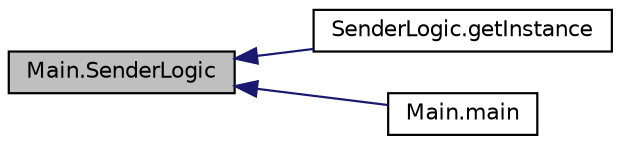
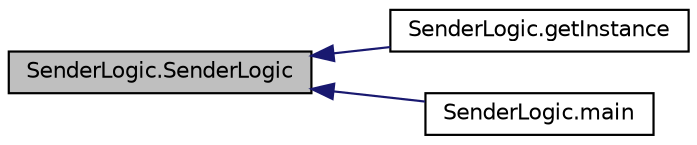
(122, 72) -> (160, 72)
(463, 114) -> (539, 114)
